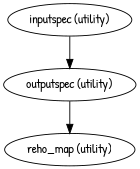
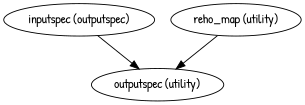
(70, 20) -> (79, 20)
(70, 113) -> (200, 49)
